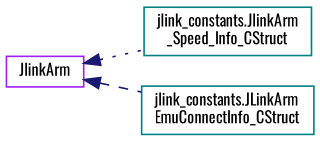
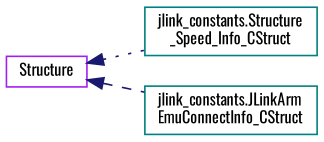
(228, 31) -> (231, 31)
(45, 72) -> (47, 72)
